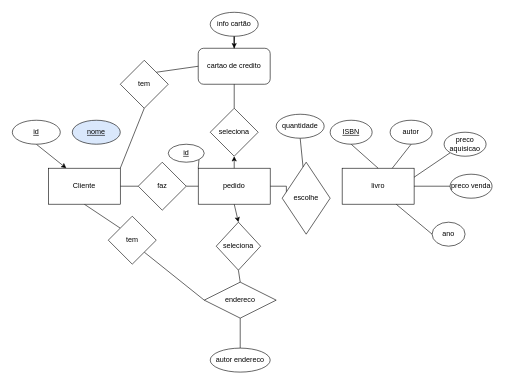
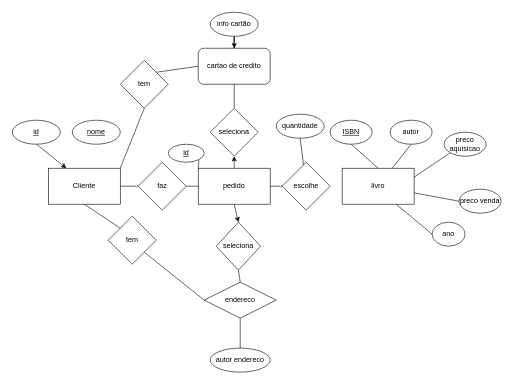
(96, 132) -> (96, 132)
(471, 186) -> (480, 201)
(306, 198) -> (306, 186)
